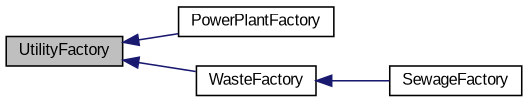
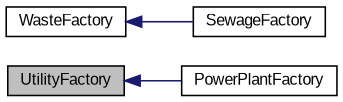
(167, 67) -> none
